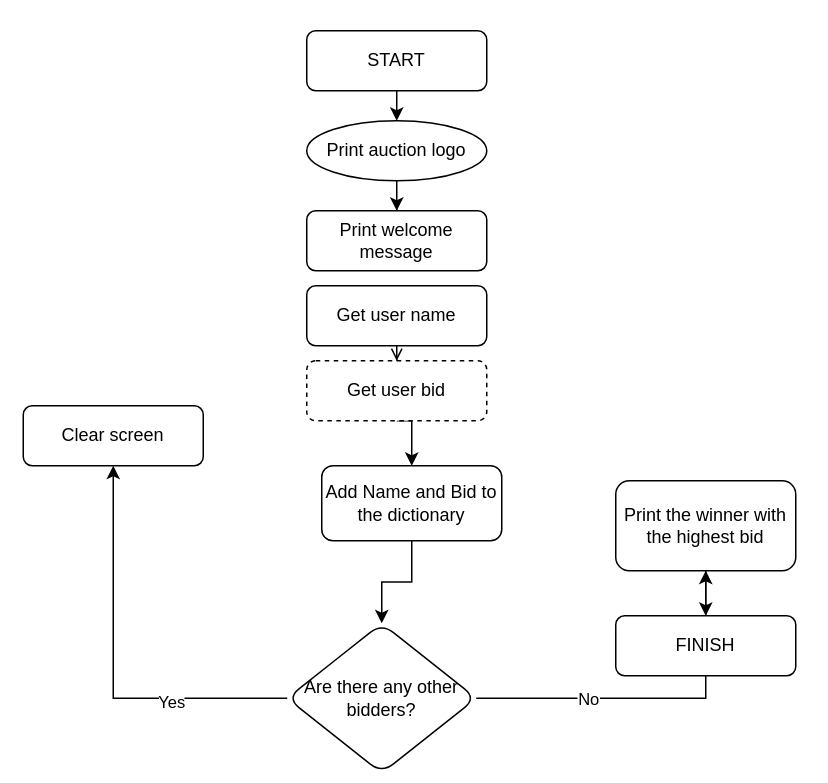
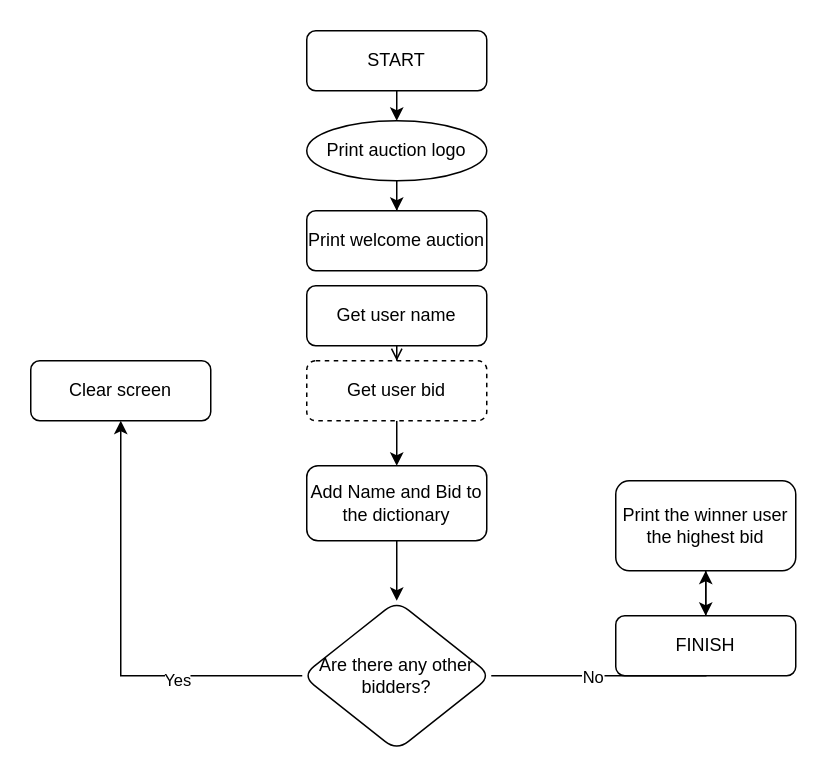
(397, 241) -> (397, 241)
(113, 436) -> (121, 391)
(412, 503) -> (397, 503)
(706, 526) -> (706, 526)
(382, 698) -> (397, 676)
